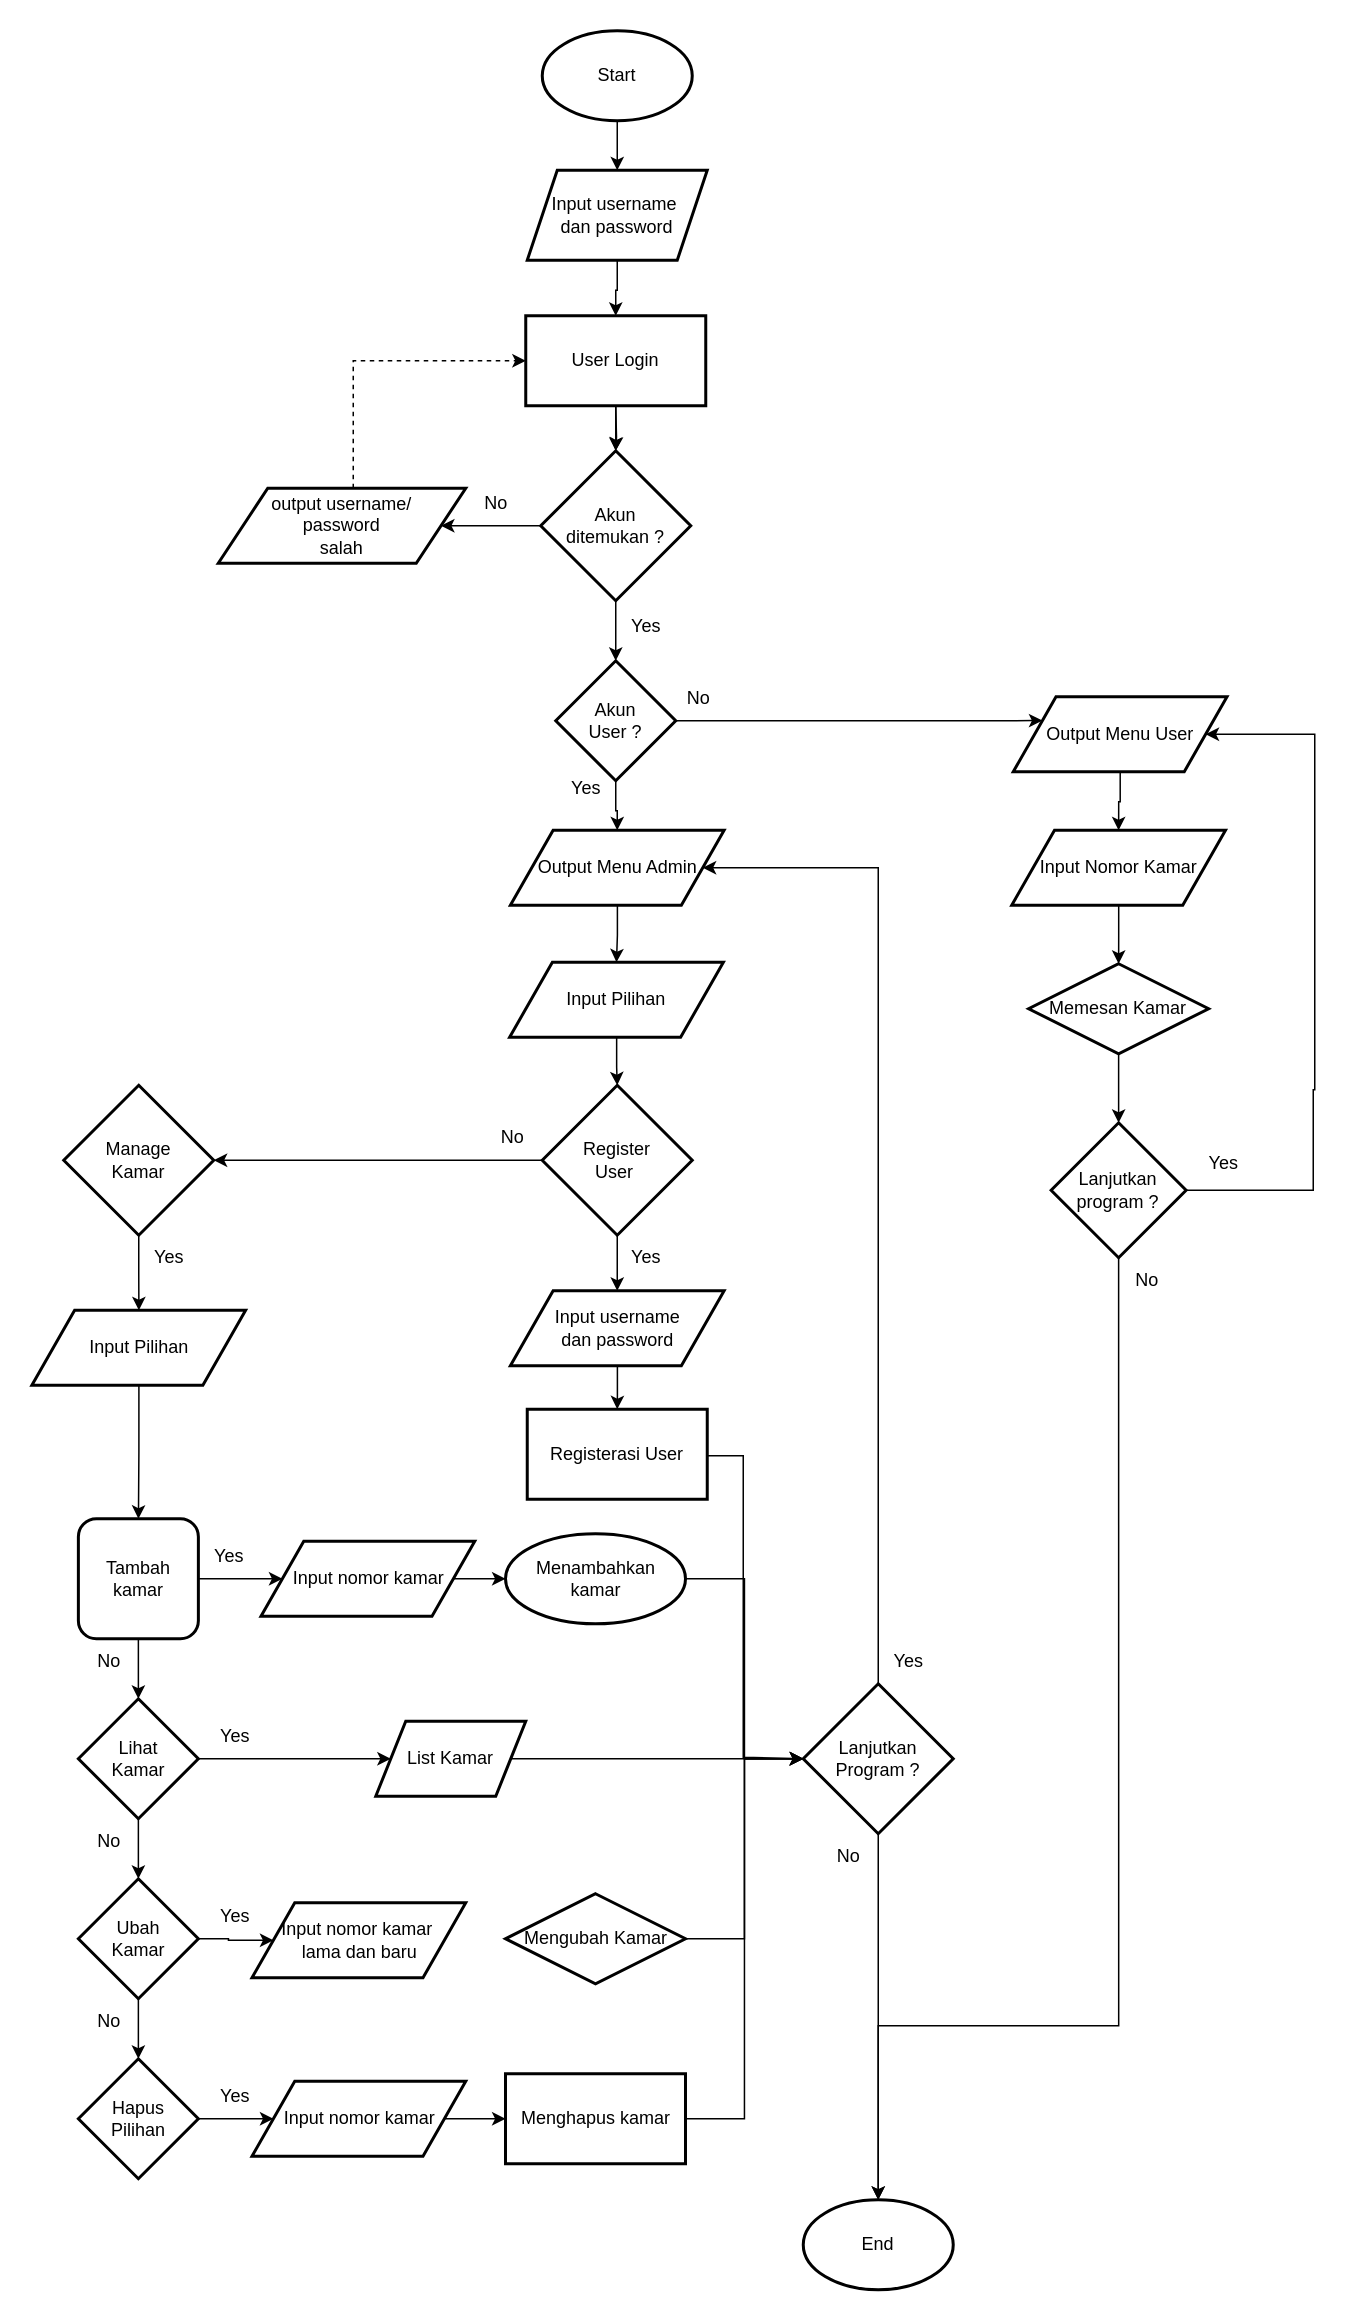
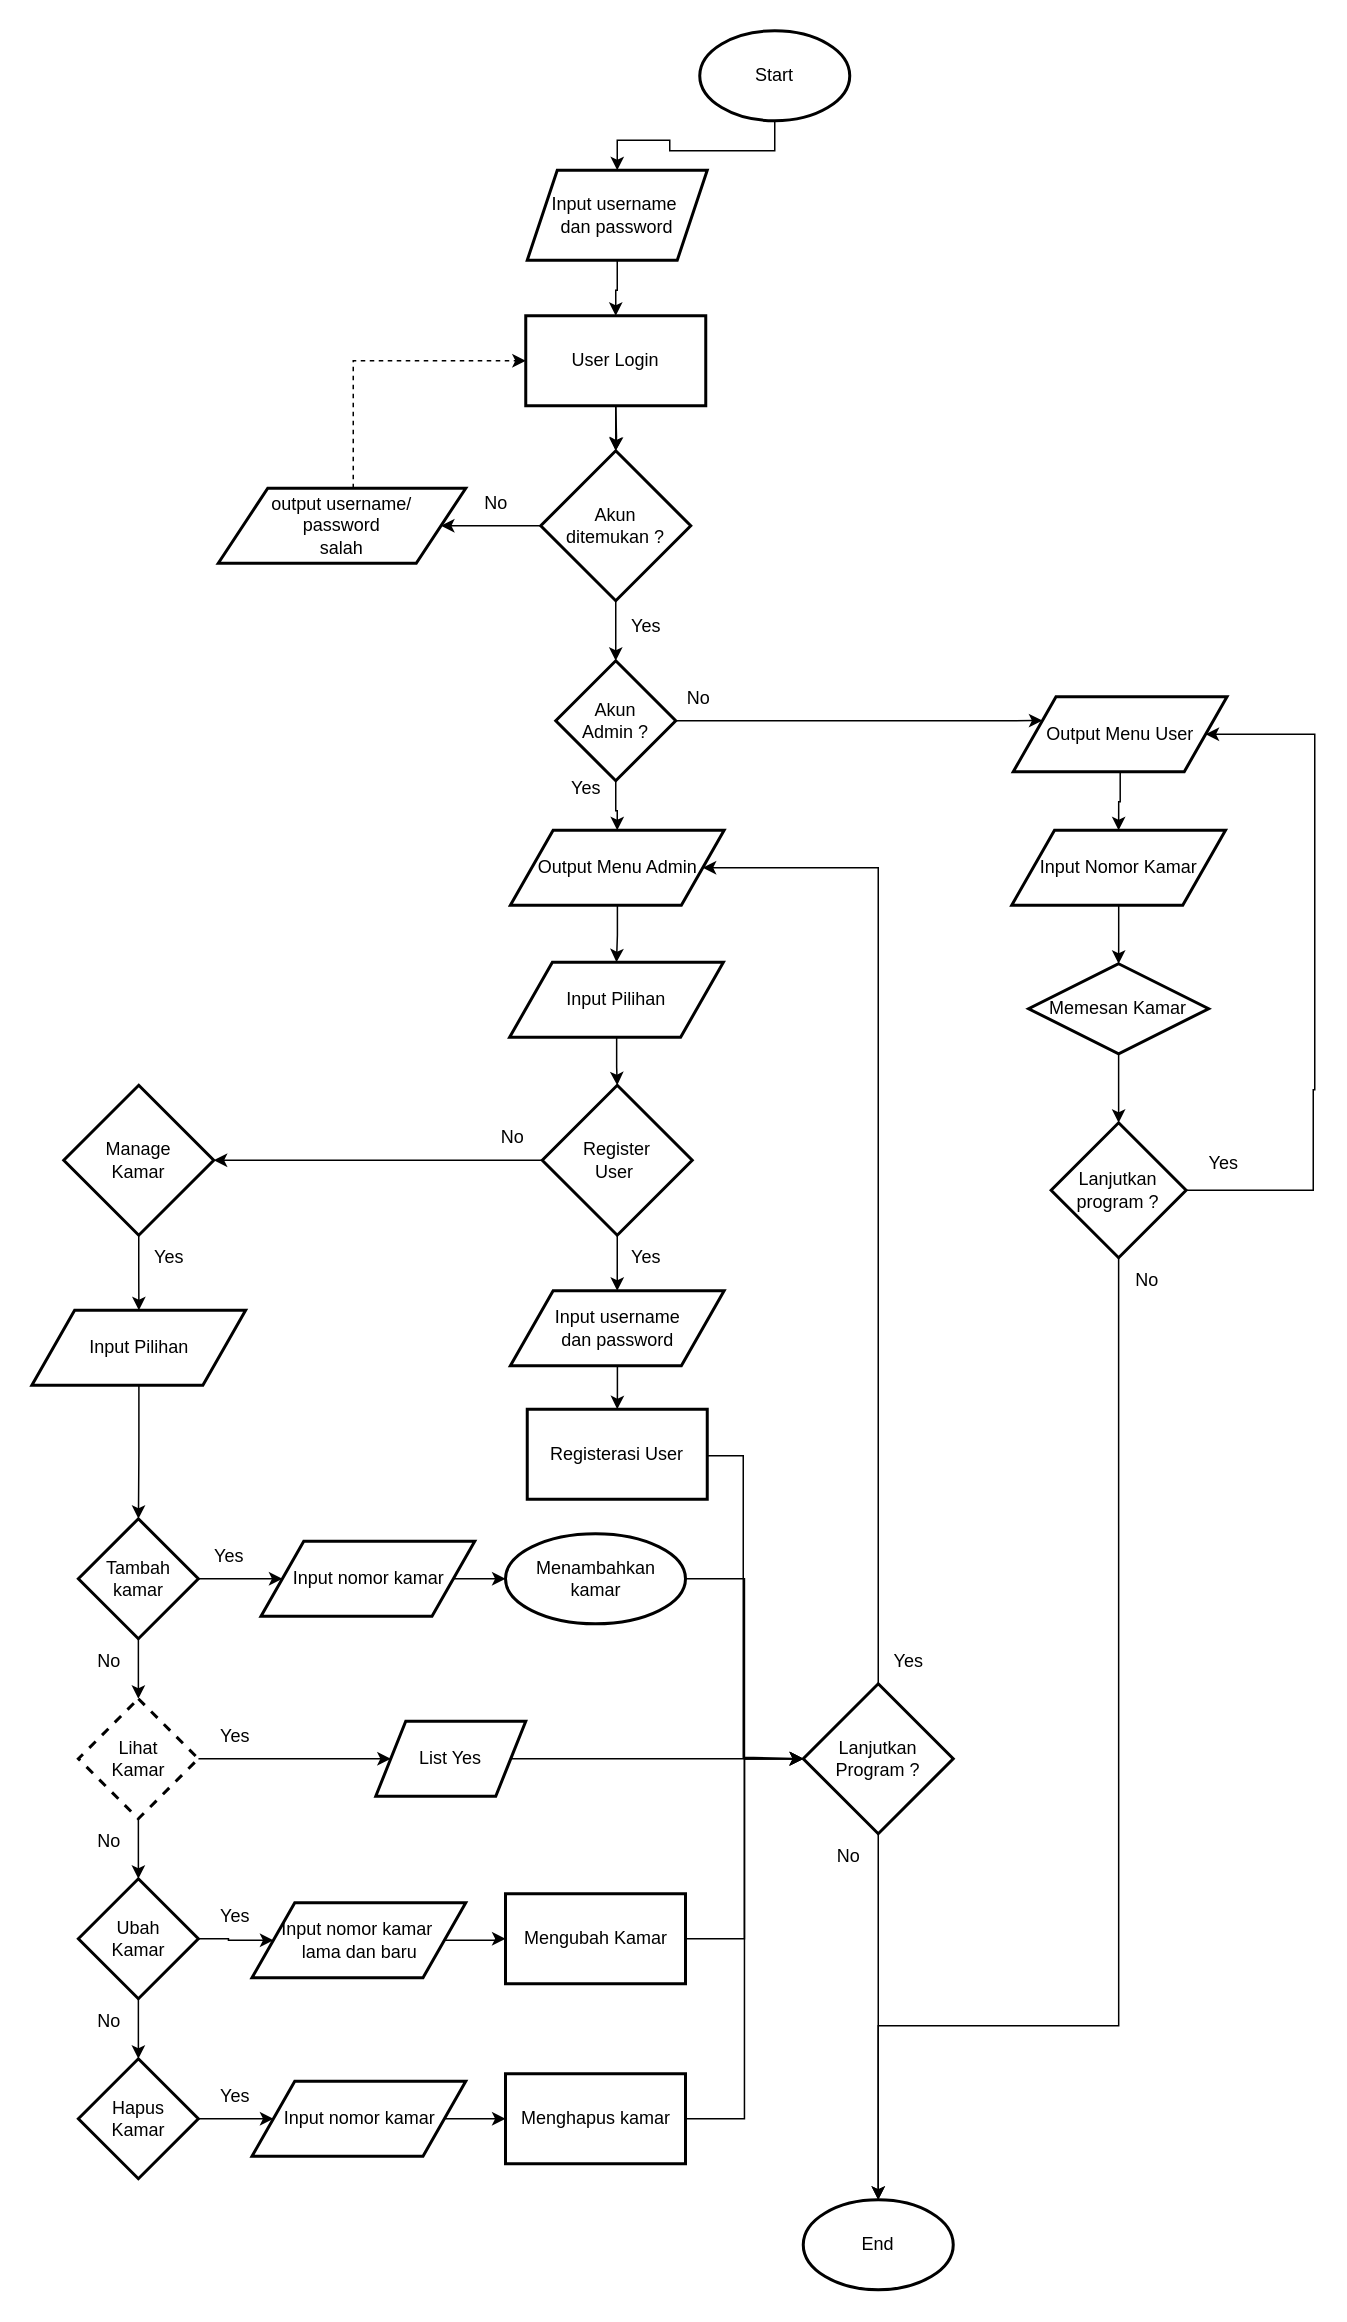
(617, 76) -> (775, 76)
(616, 721) -> (616, 721)
(138, 1579) -> (138, 1579)
(138, 1759) -> (138, 1759)
(451, 1759) -> (451, 1759)
(596, 1939) -> (596, 1939)
none -> (471, 1940)
(139, 2119) -> (139, 2119)
